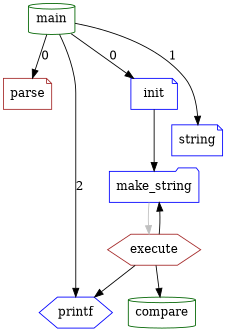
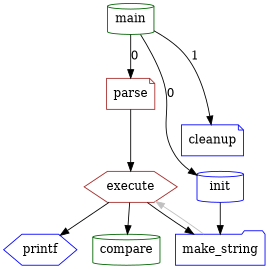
(154, 94) -> (220, 187)
none -> (131, 136)
(197, 140) -> (213, 140)
(76, 160) -> none
